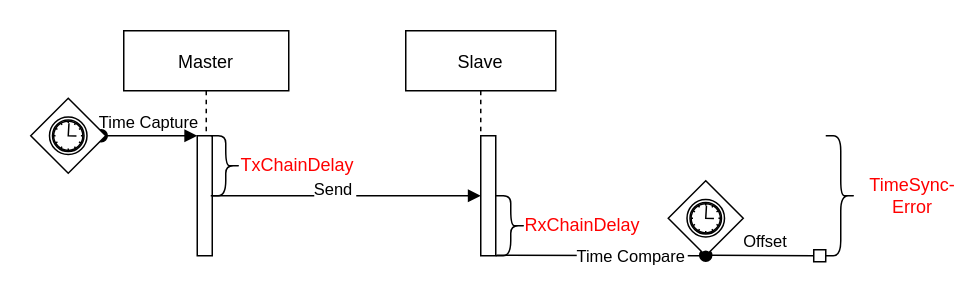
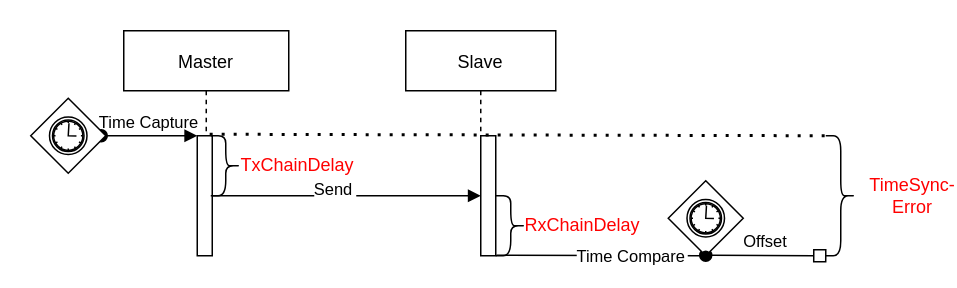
none -> (535, 135)
